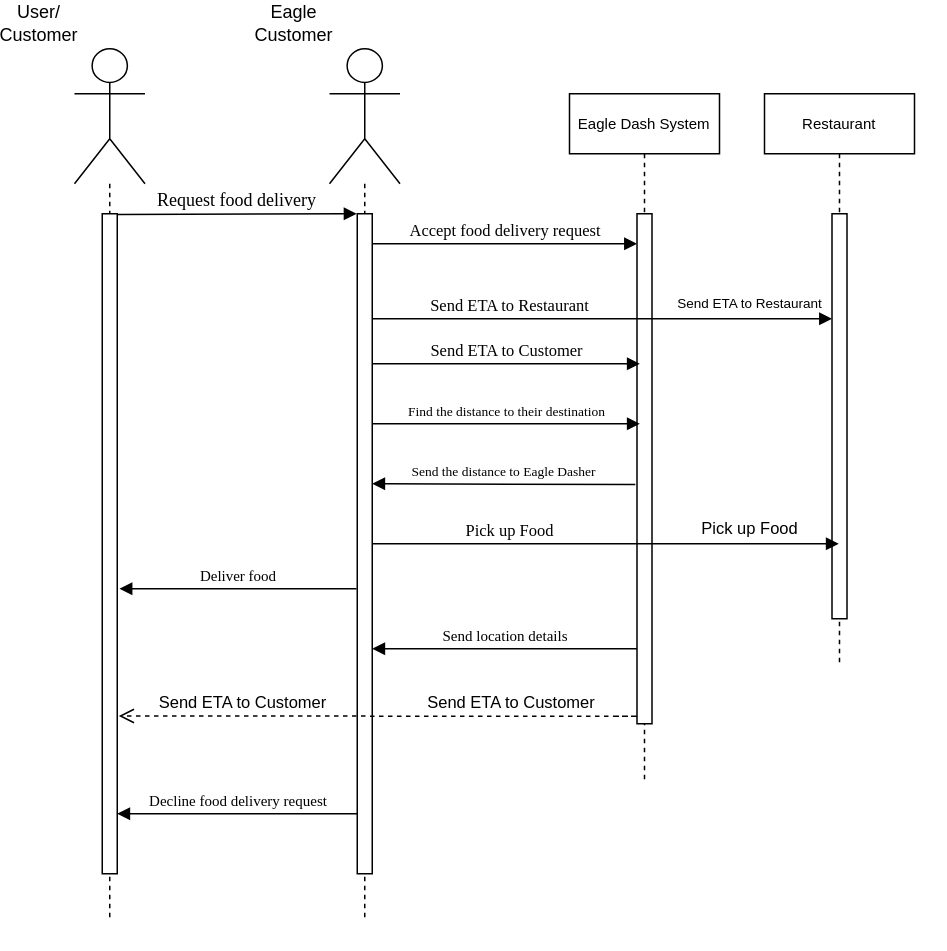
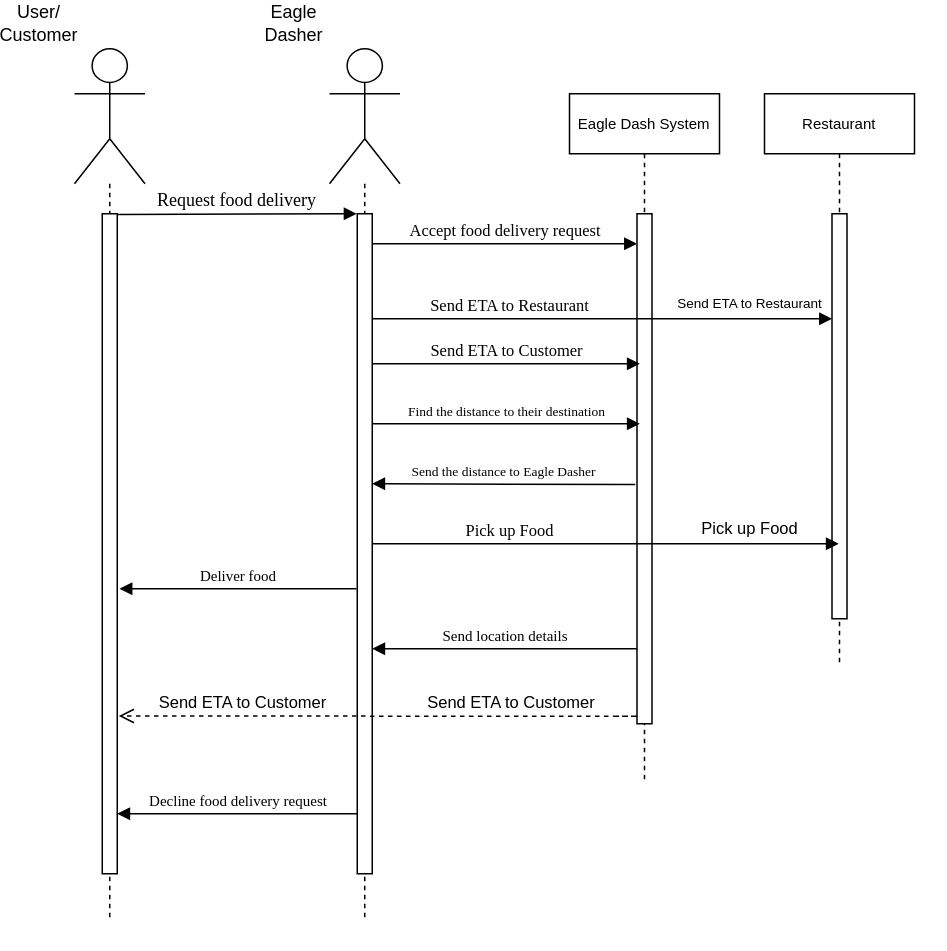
(294, 23) -> (294, 23)
